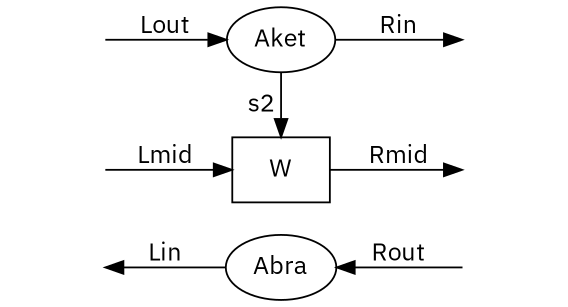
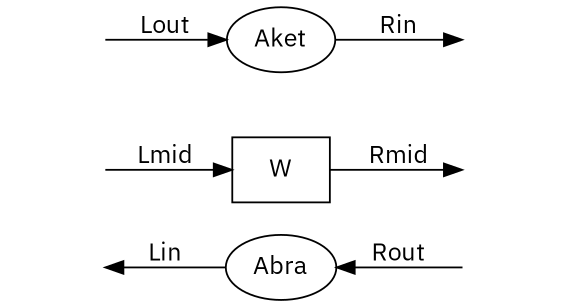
(281, 96) -> none
